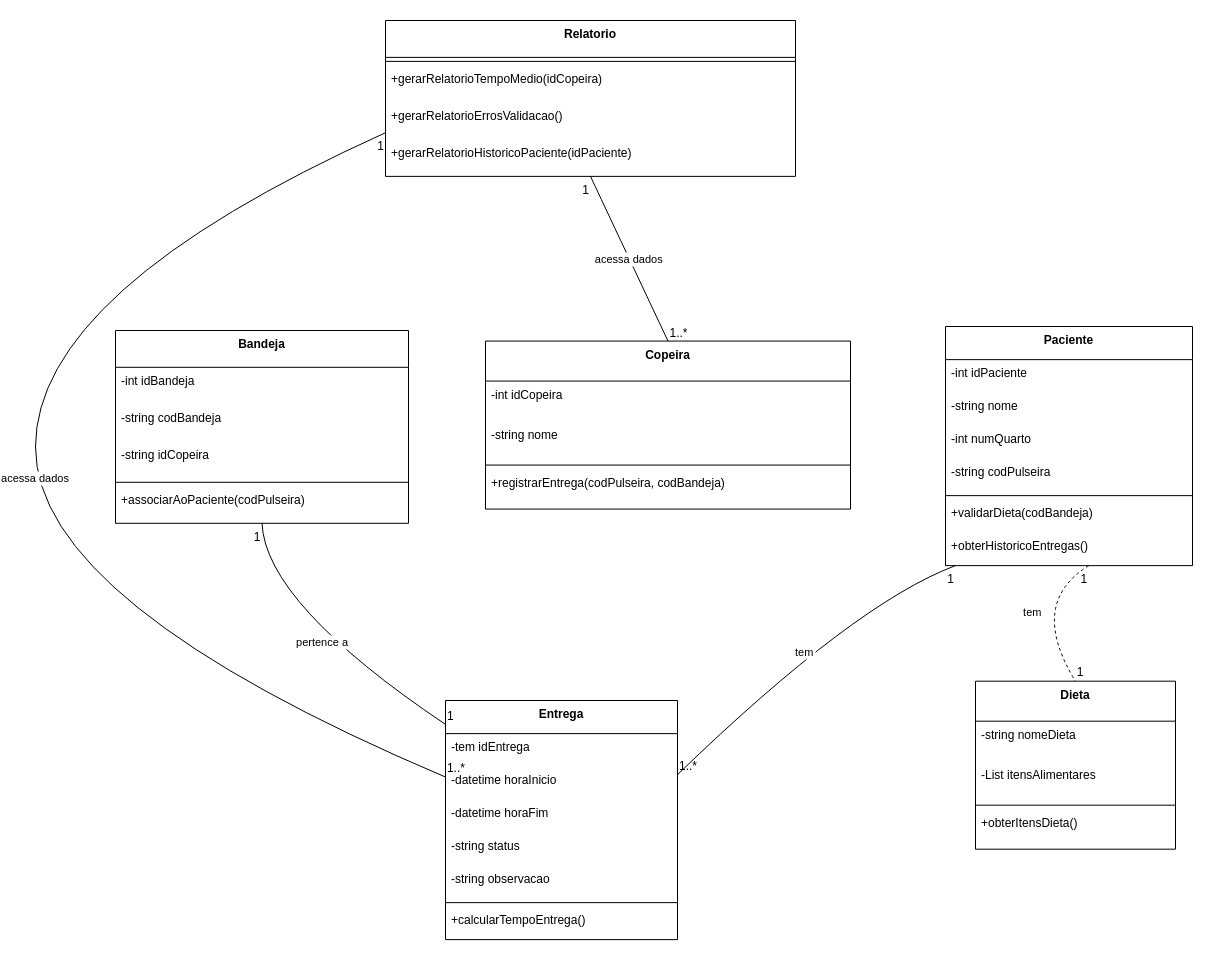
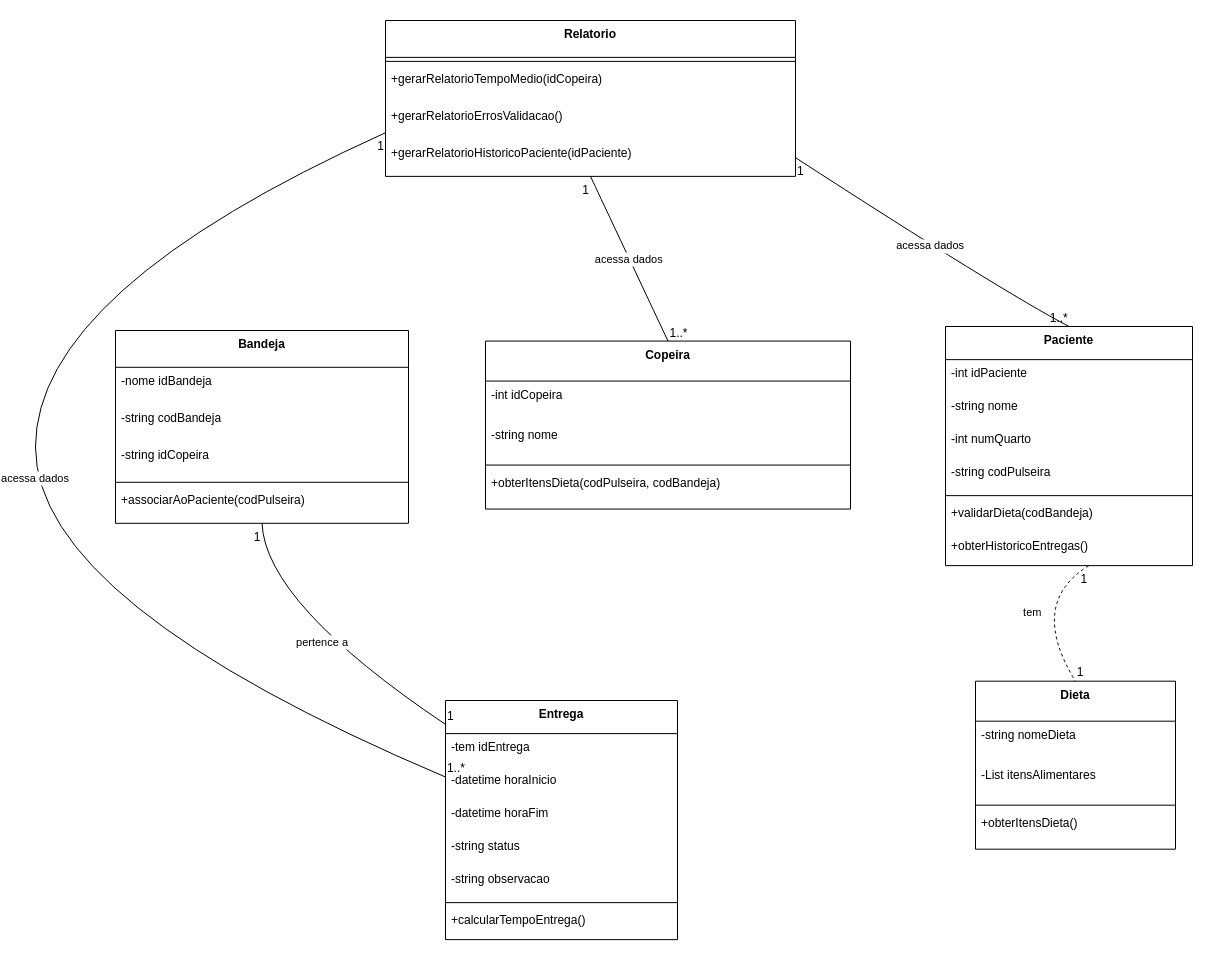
none -> (931, 244)
(163, 381) -> (168, 381)
(624, 483) -> (621, 483)
(807, 659) -> none
